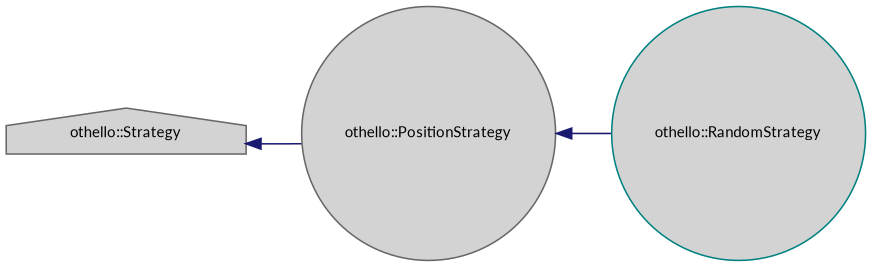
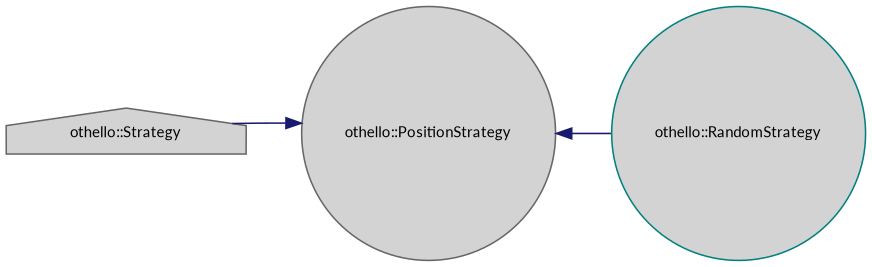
(281, 144) -> (259, 123)
